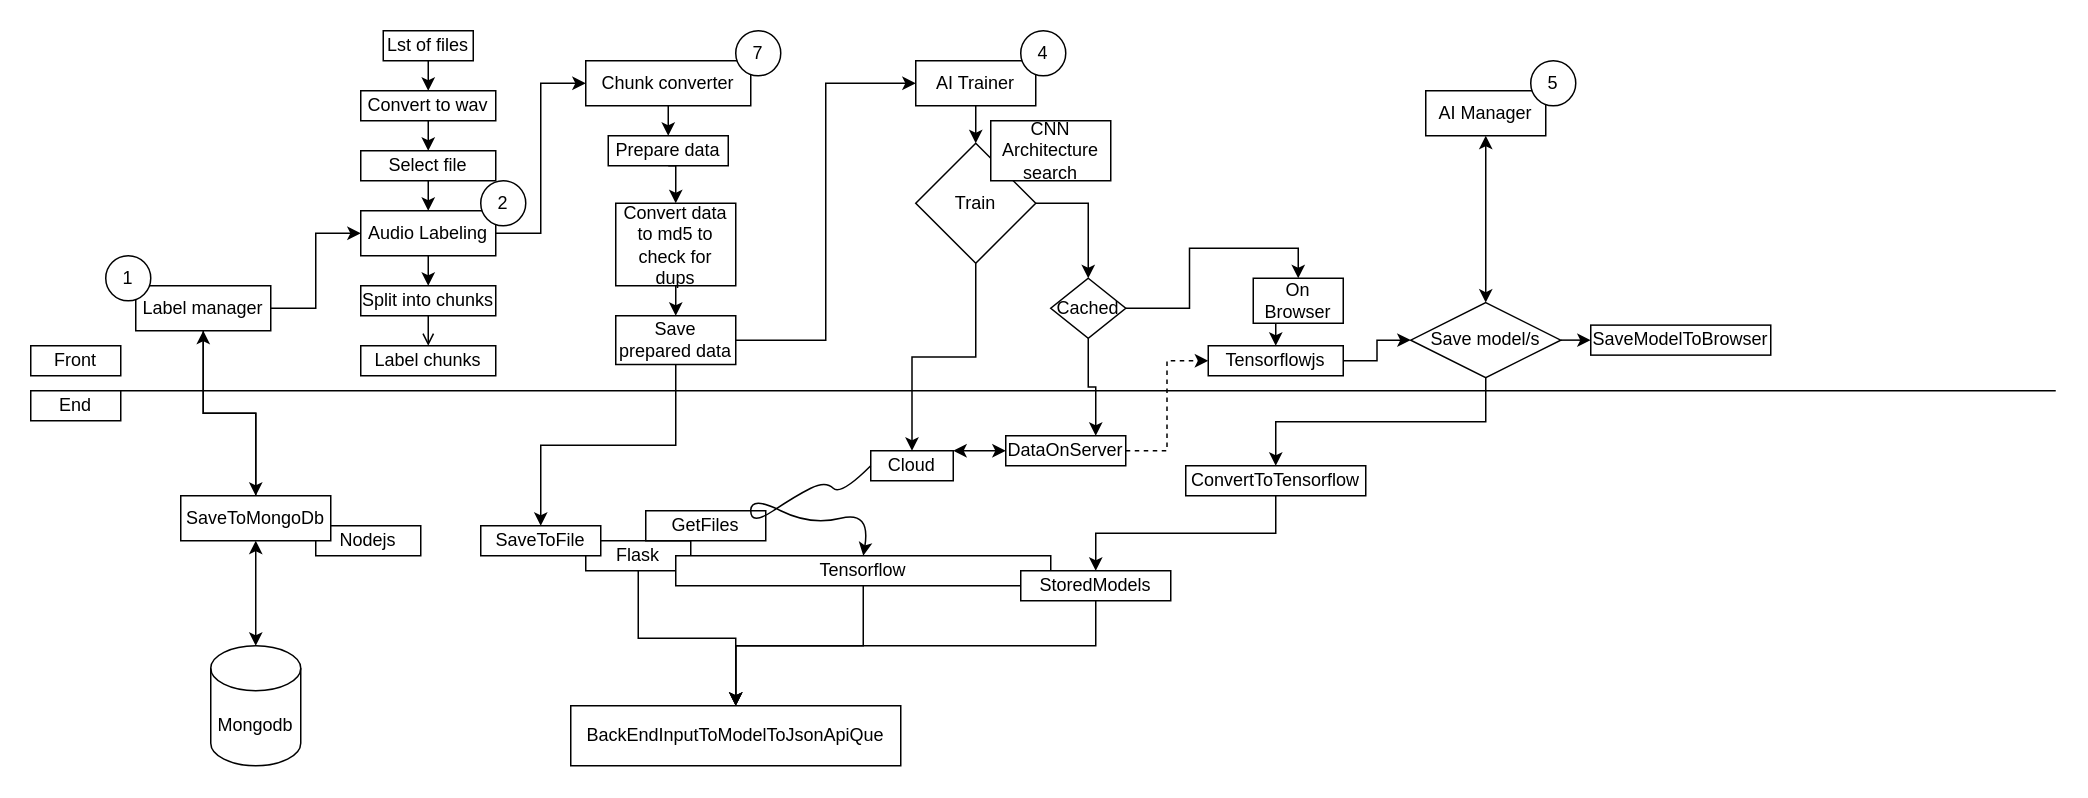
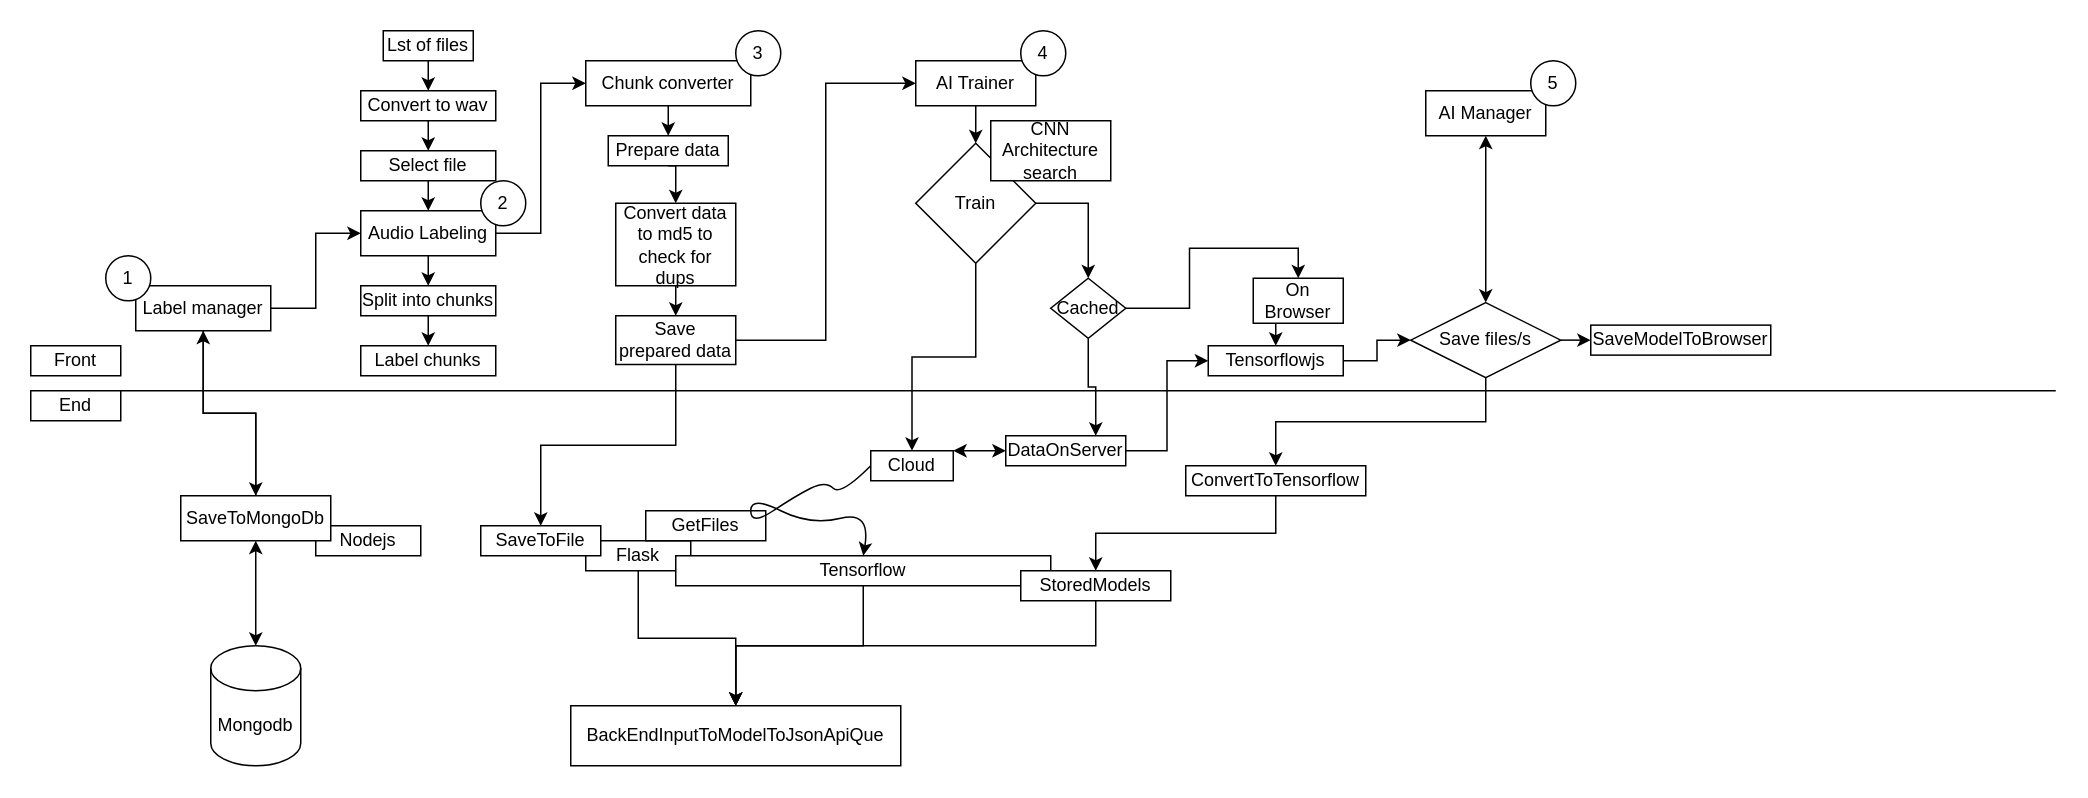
(758, 53) -> (758, 53)
(428, 336) -> (428, 334)
(1486, 340) -> (1486, 340)
(1167, 410) -> (1167, 410)
